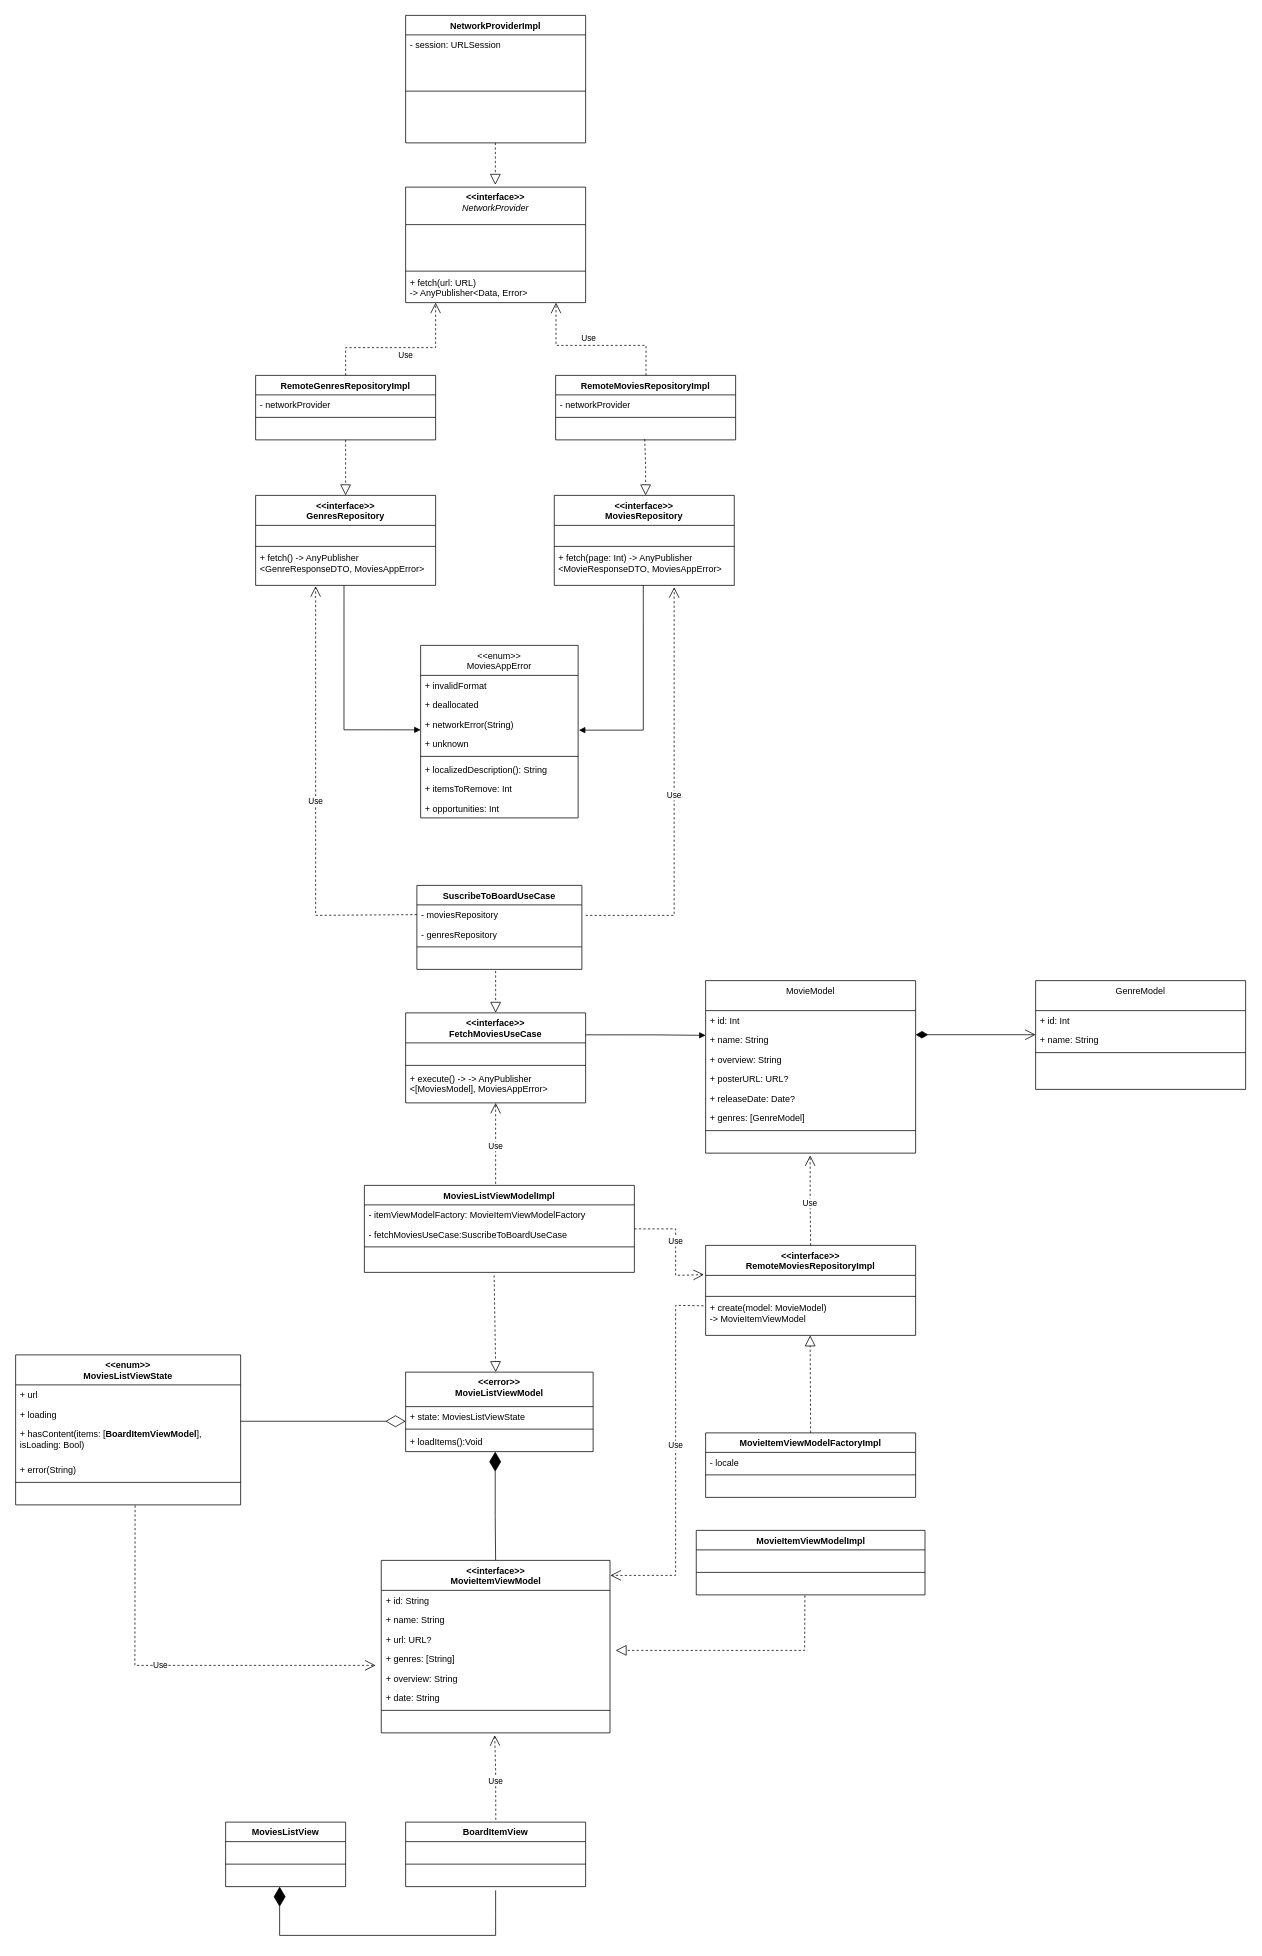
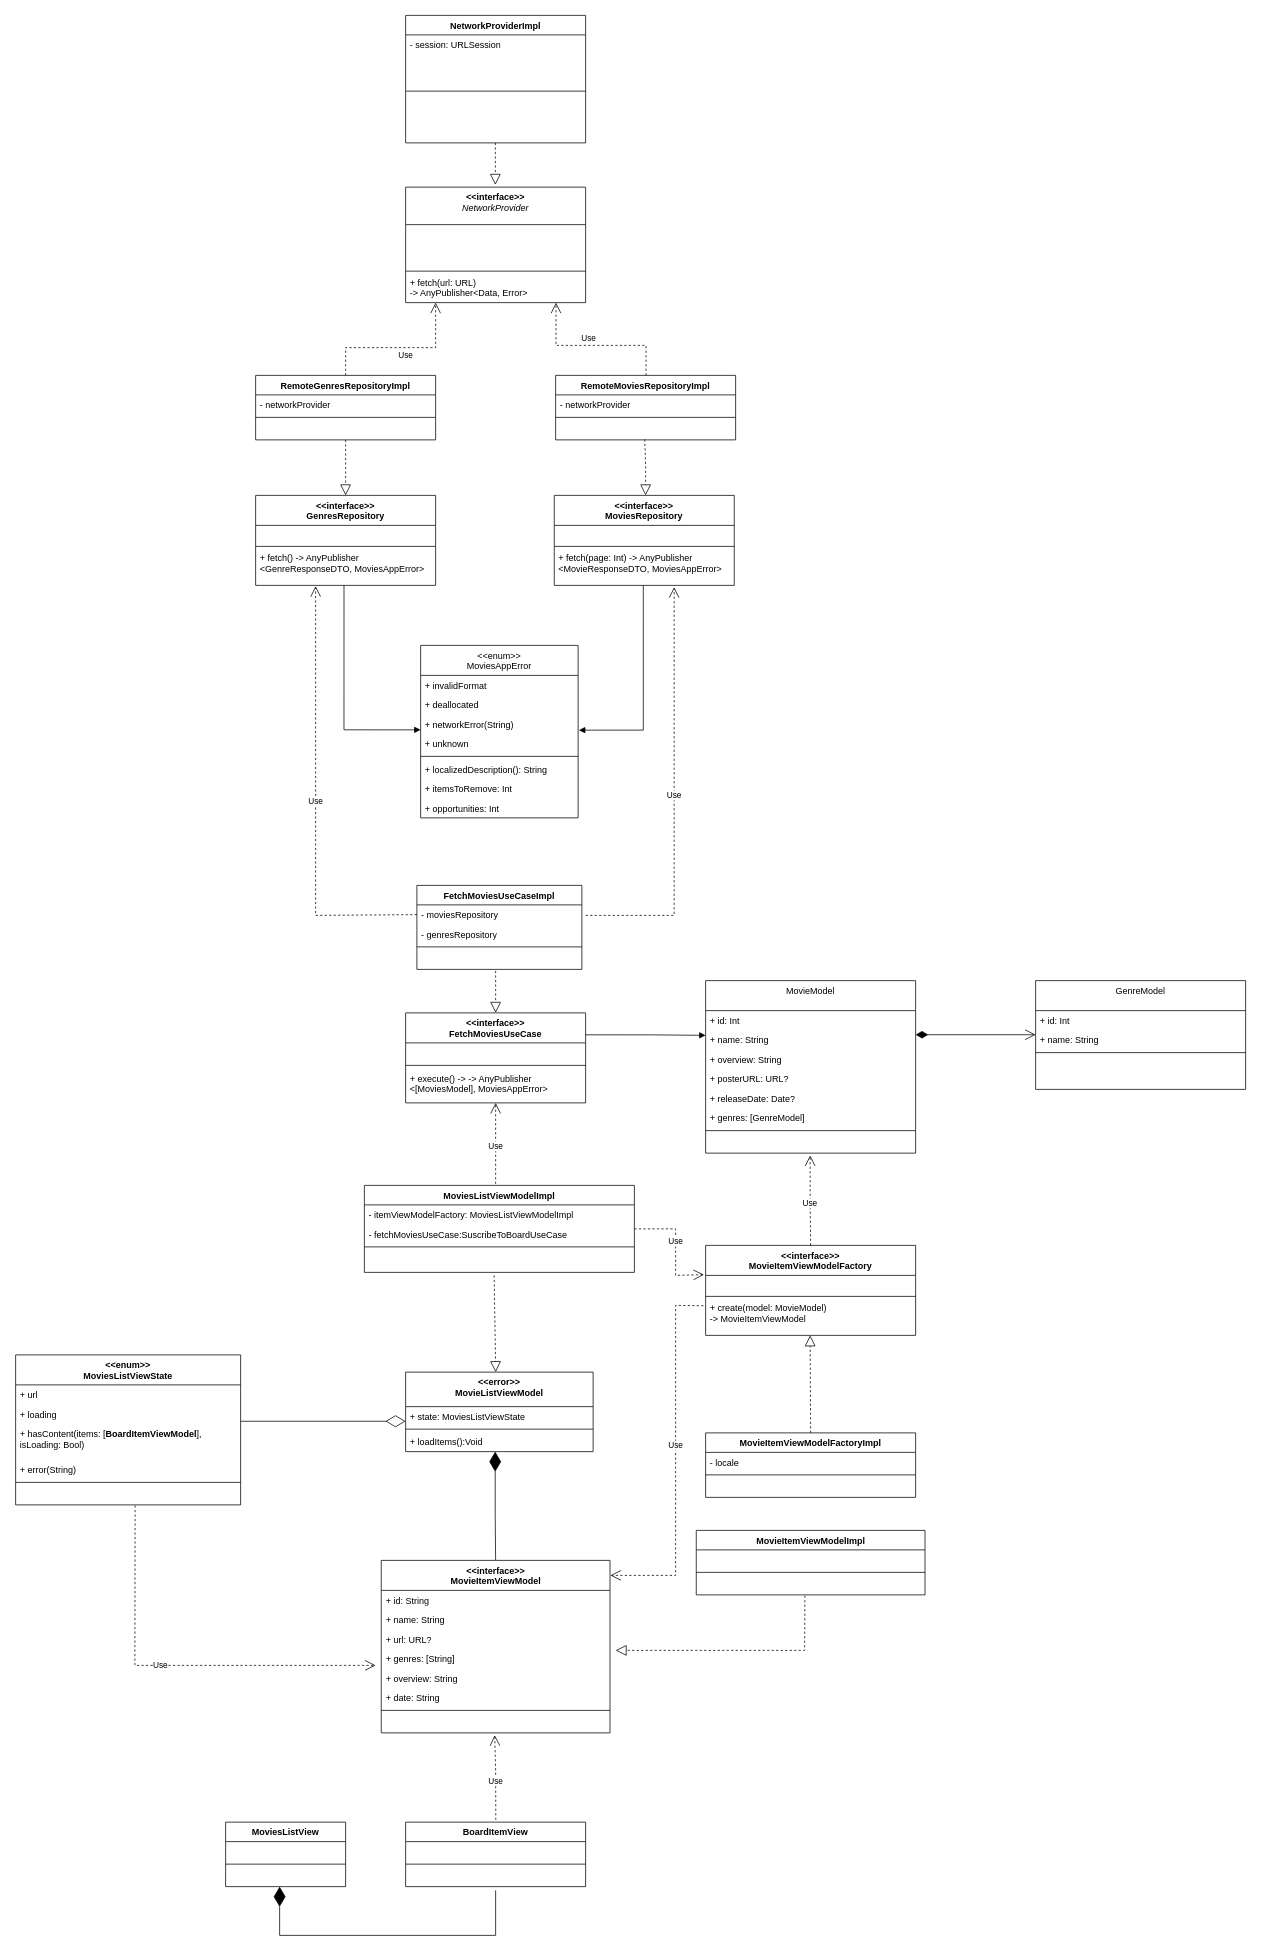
(499, 896) -> (499, 896)
(482, 1216) -> (474, 1216)
(810, 1261) -> (810, 1261)
